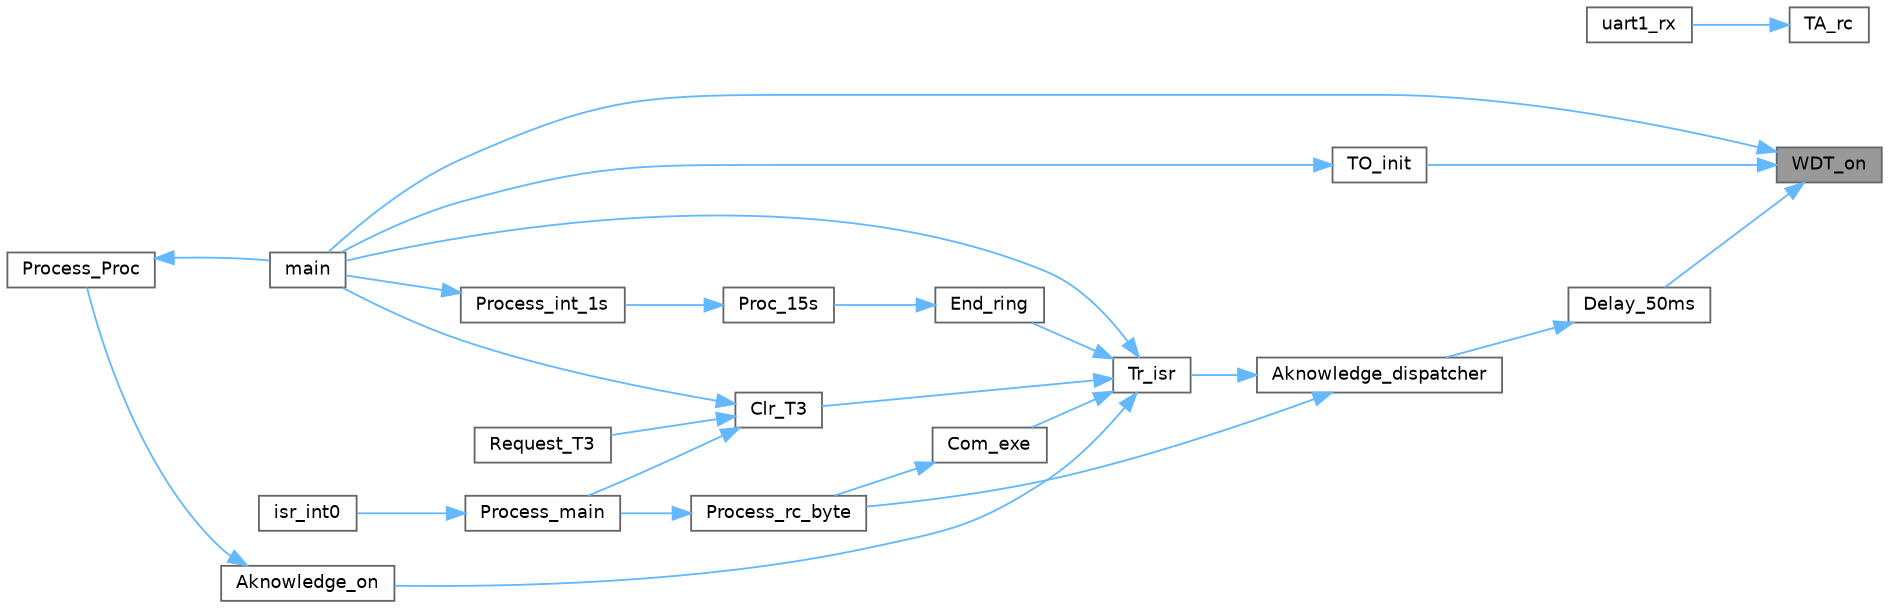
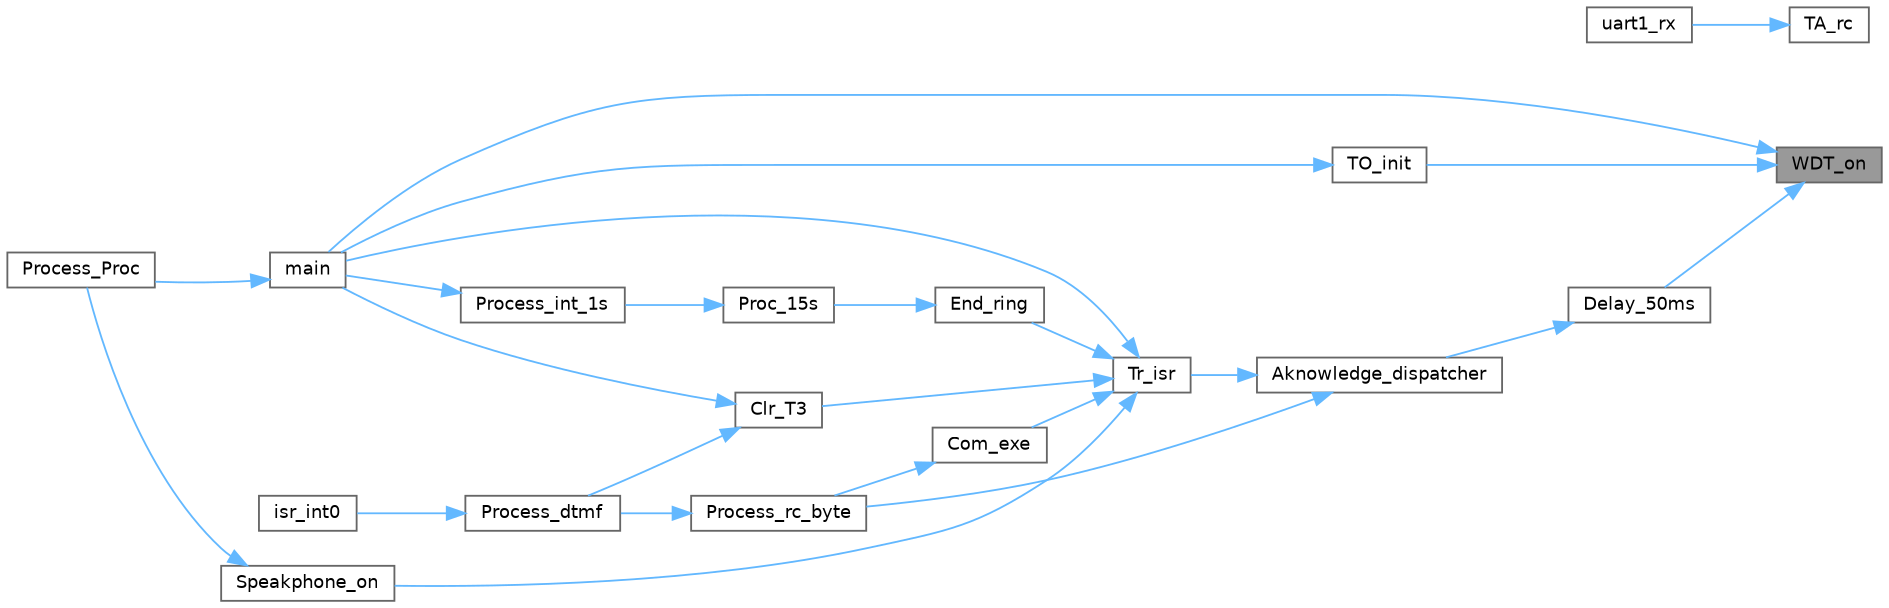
(222, 258) -> (203, 282)
(543, 445) -> none
(543, 513) -> (543, 513)
(308, 583) -> (308, 583)
